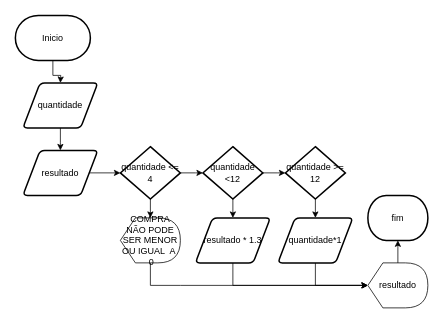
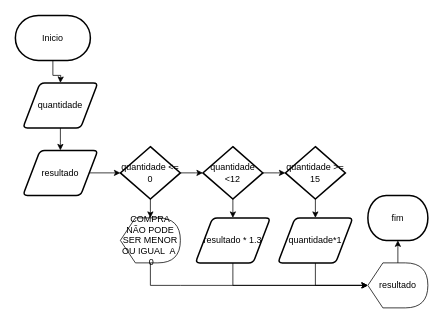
(150, 173) -> (150, 173)
(315, 173) -> (315, 173)
